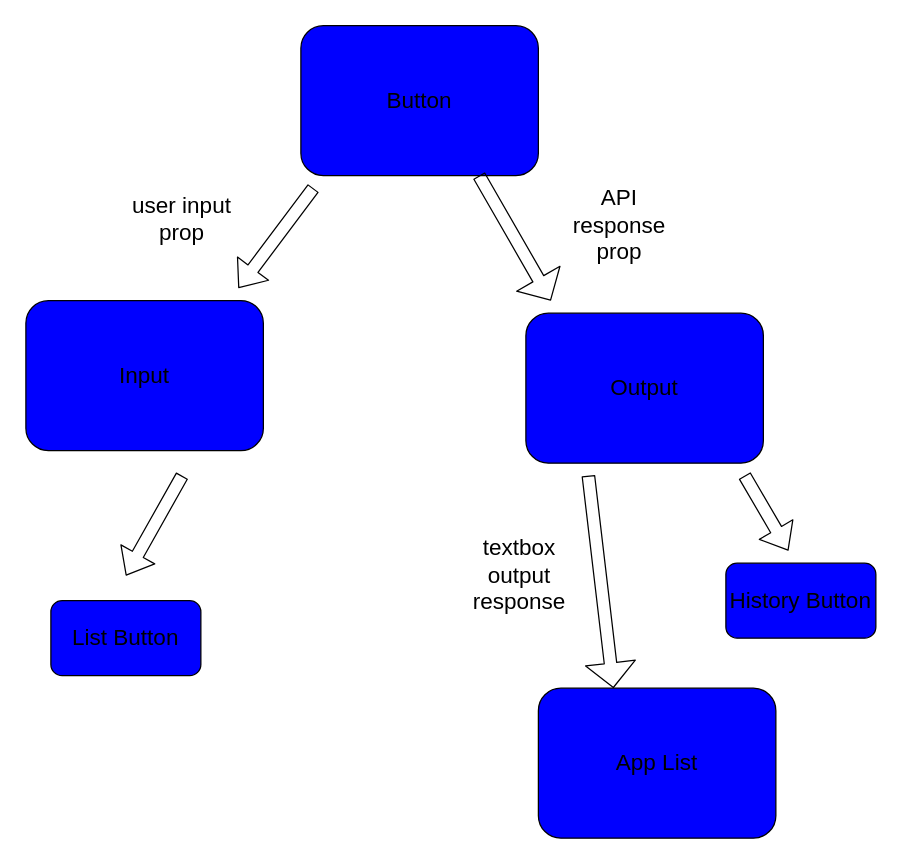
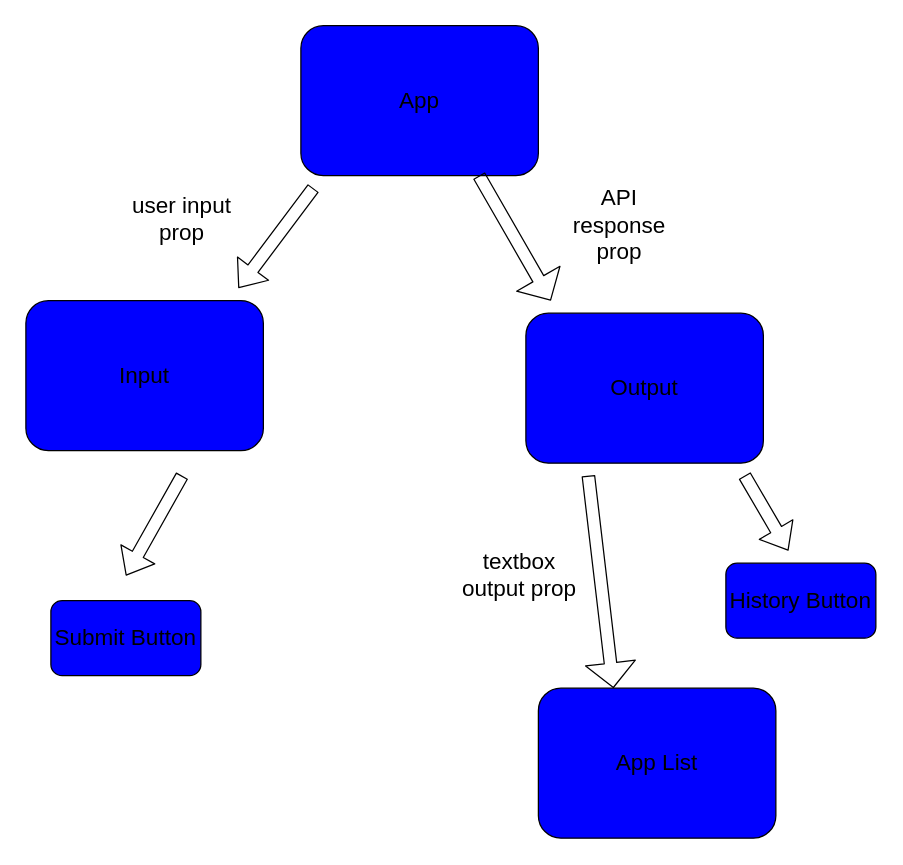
(419, 101) -> (419, 101)
(519, 576) -> (519, 576)
(126, 638) -> (126, 638)
